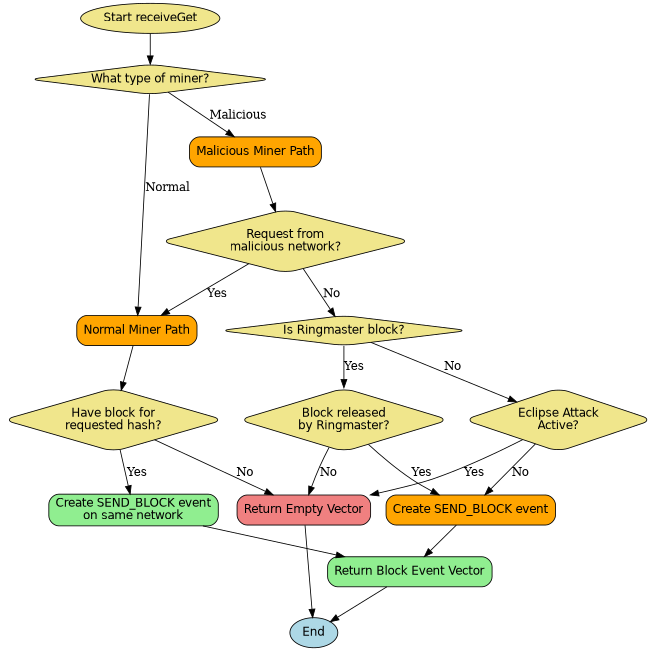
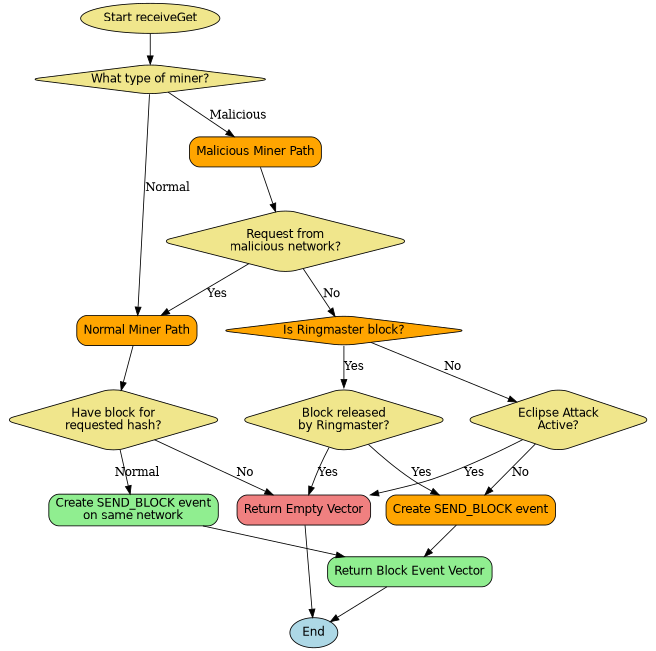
(344, 331) -> (344, 331)
(137, 473) -> (137, 473)
(328, 473) -> (328, 473)
